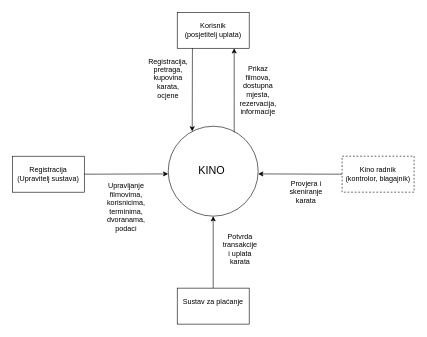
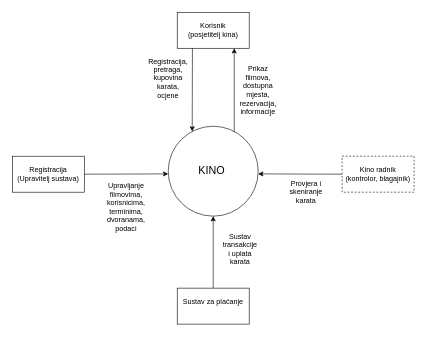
(213, 30) -> (213, 30)
(240, 249) -> (240, 249)
